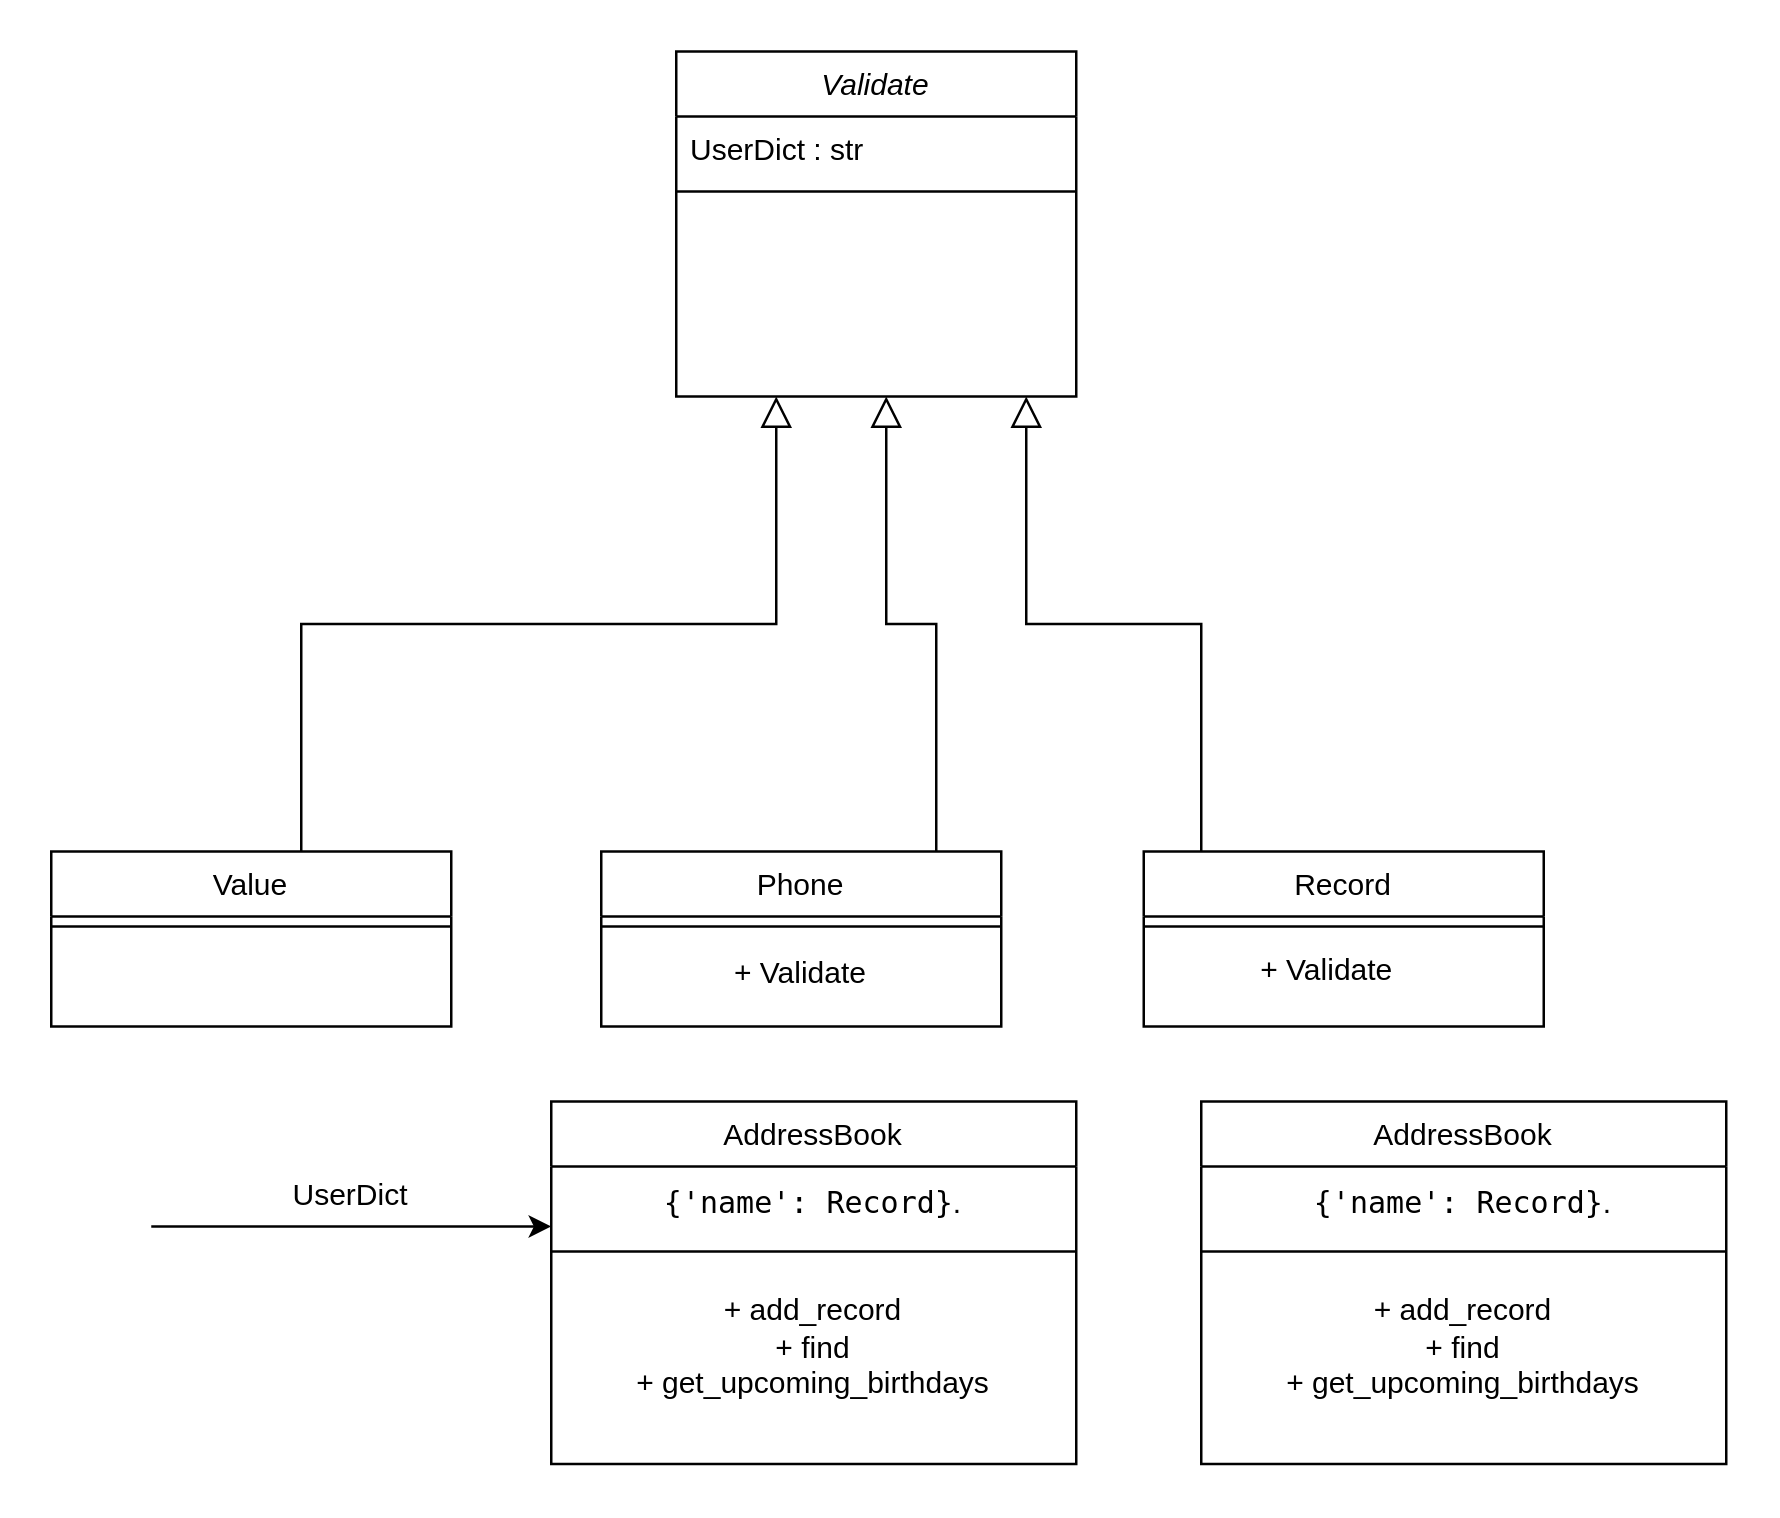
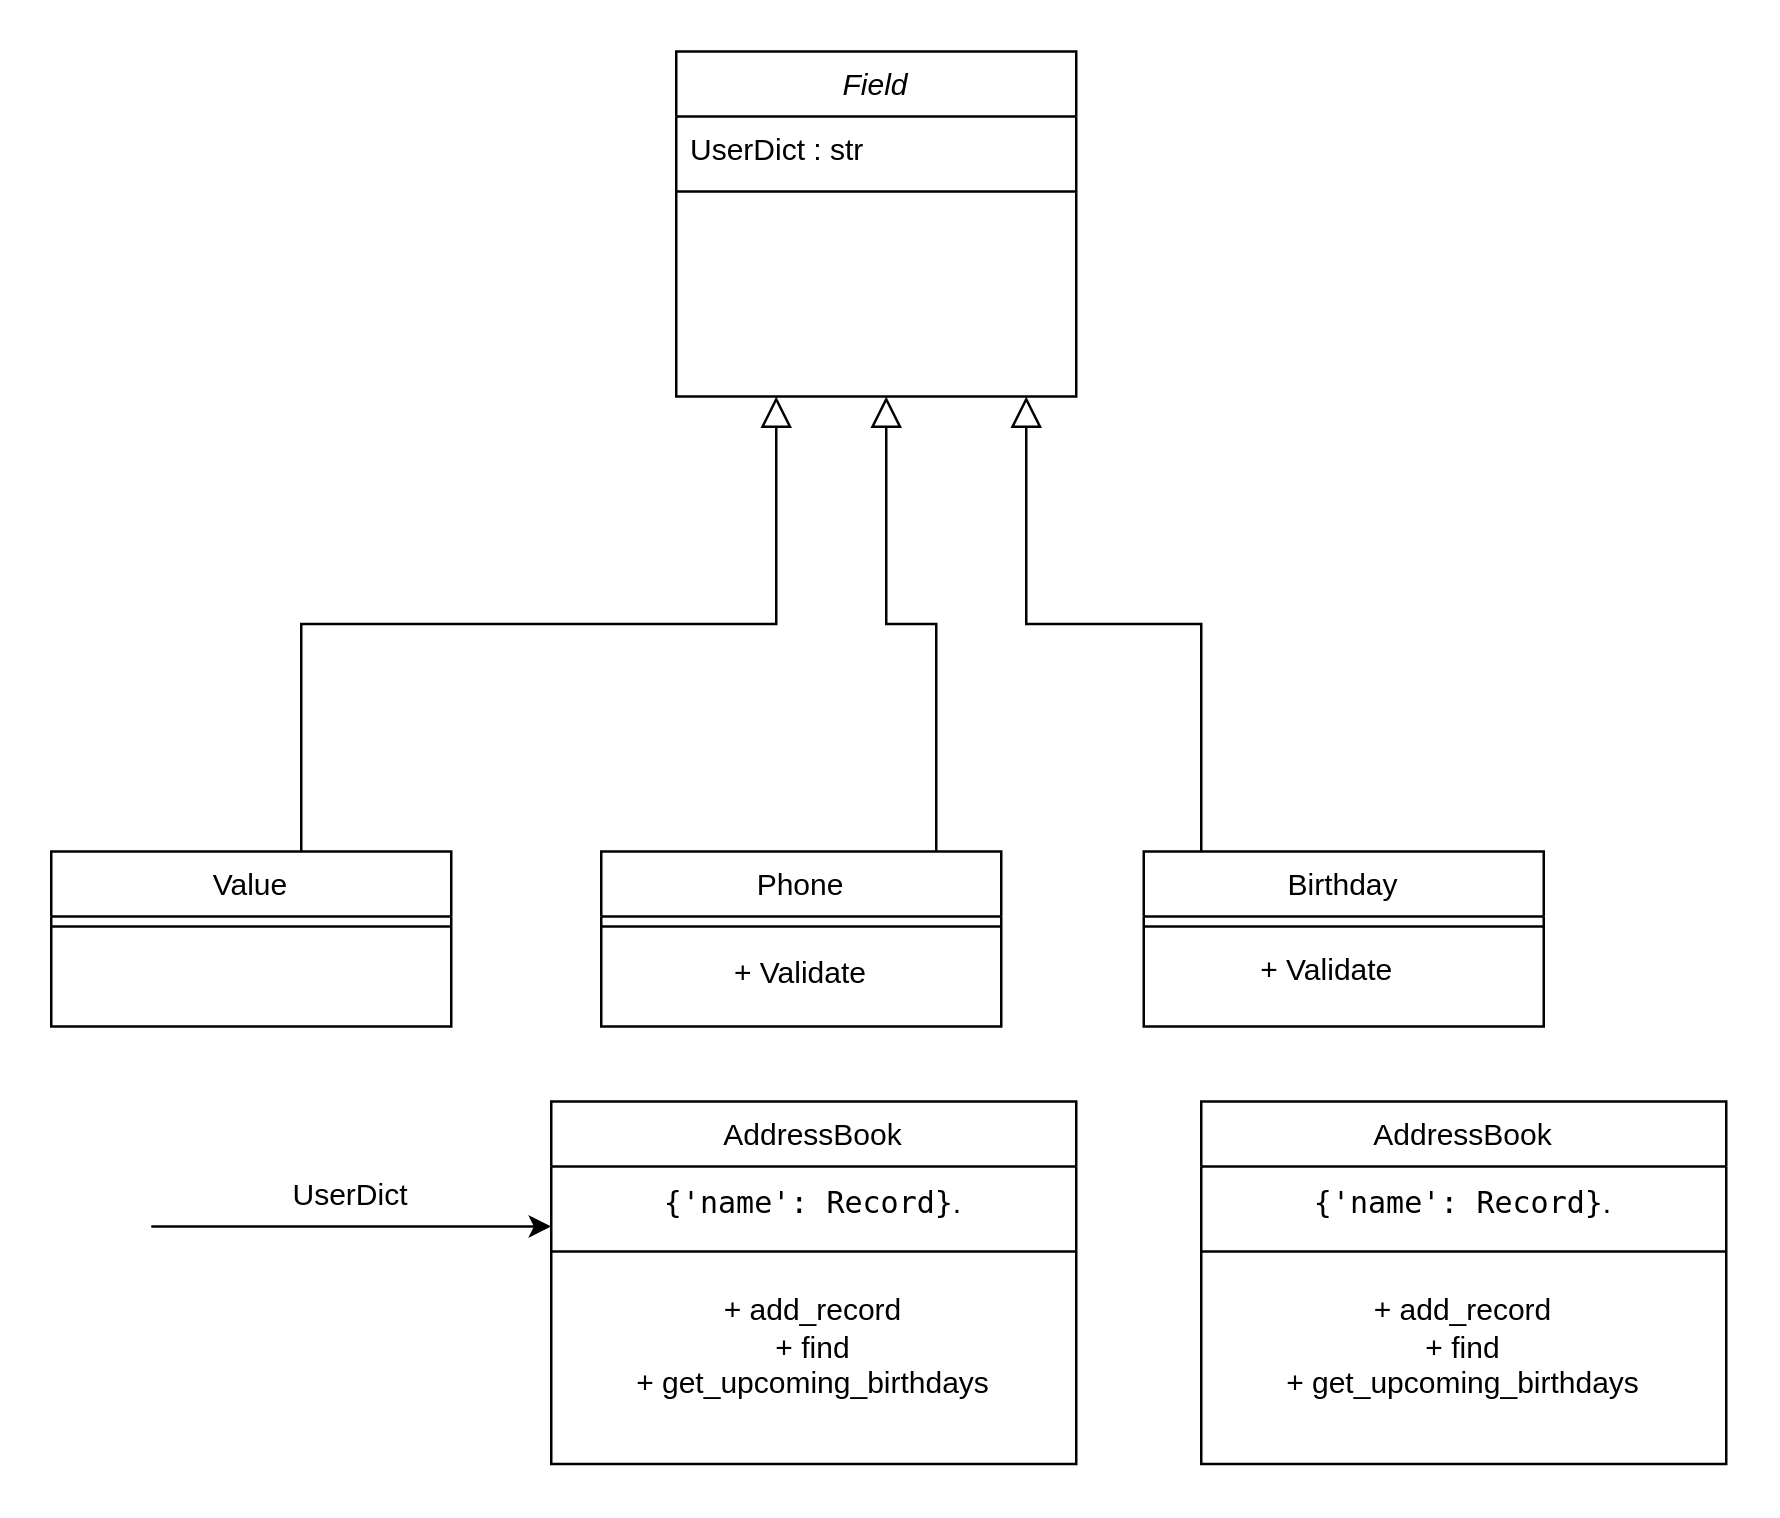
(875, 85) -> (875, 85)
(1343, 885) -> (1343, 885)
